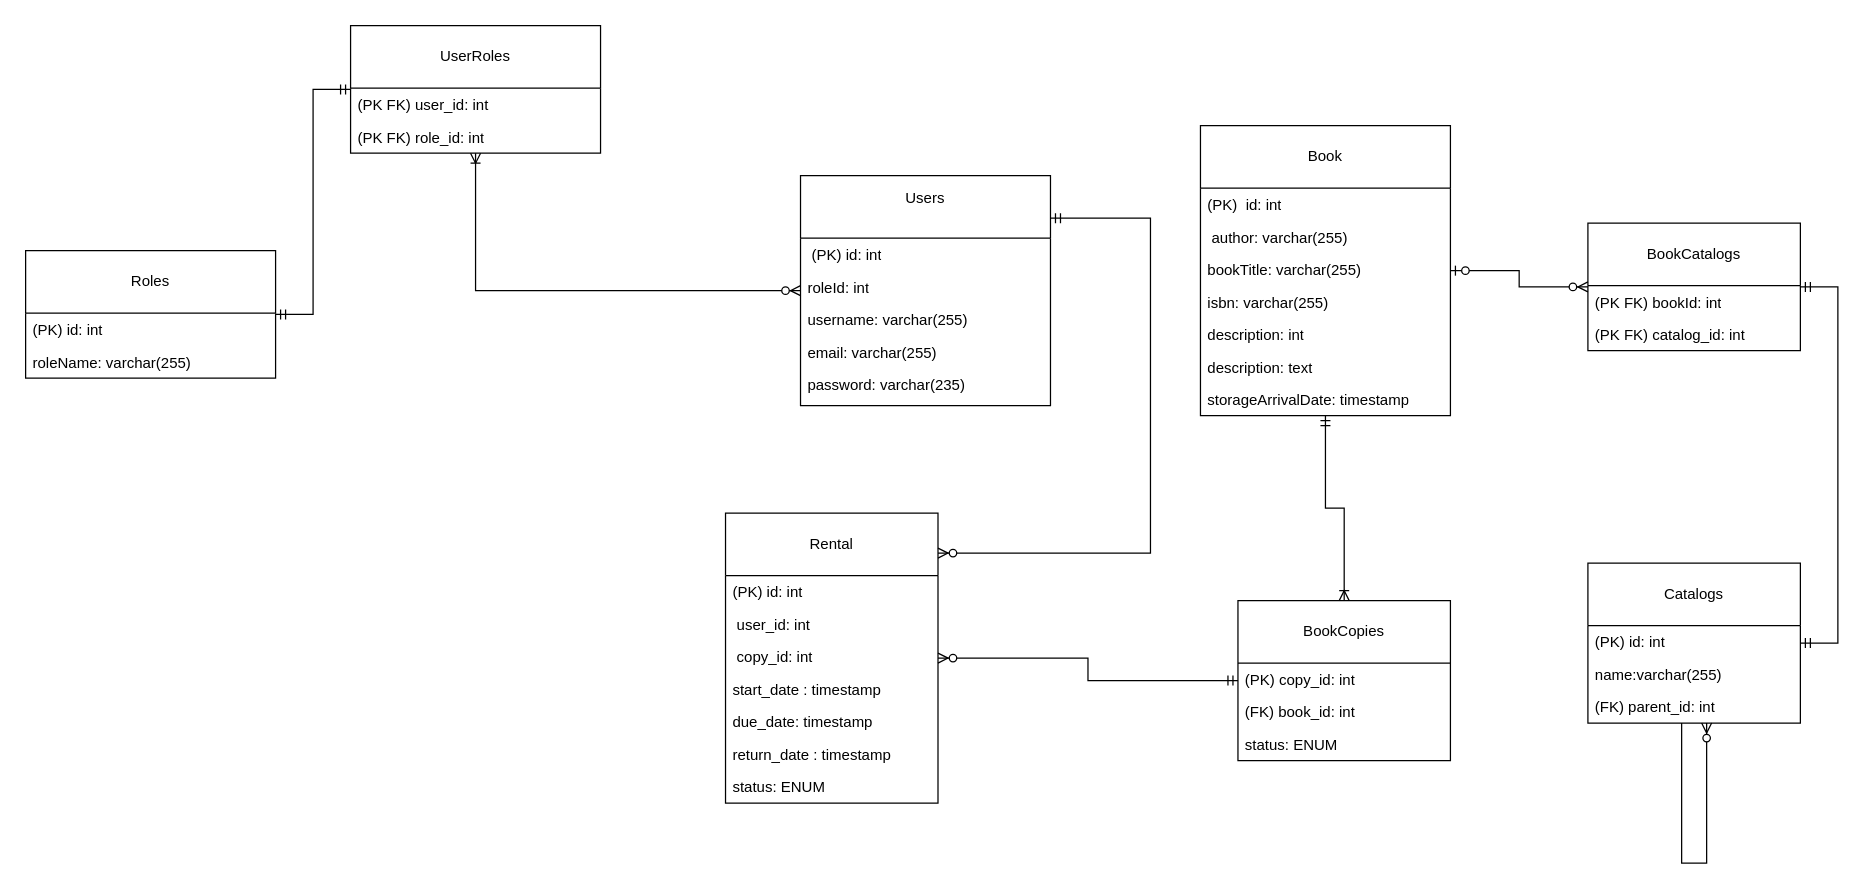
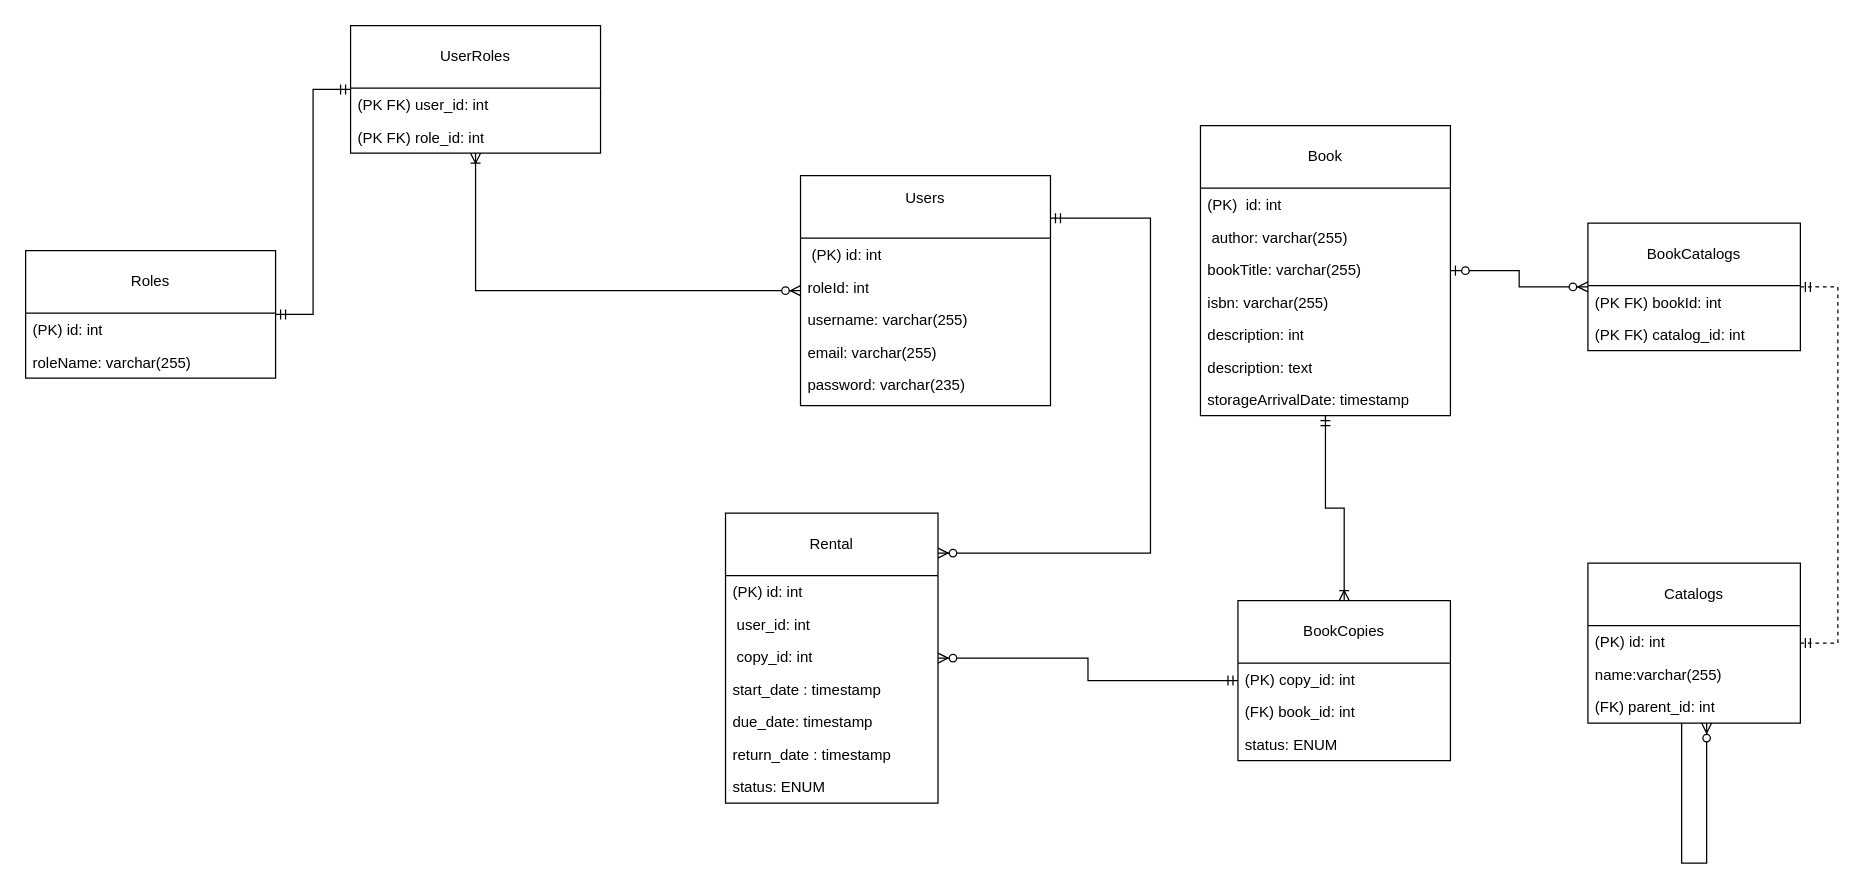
(1838, 465) -> (1838, 465)
